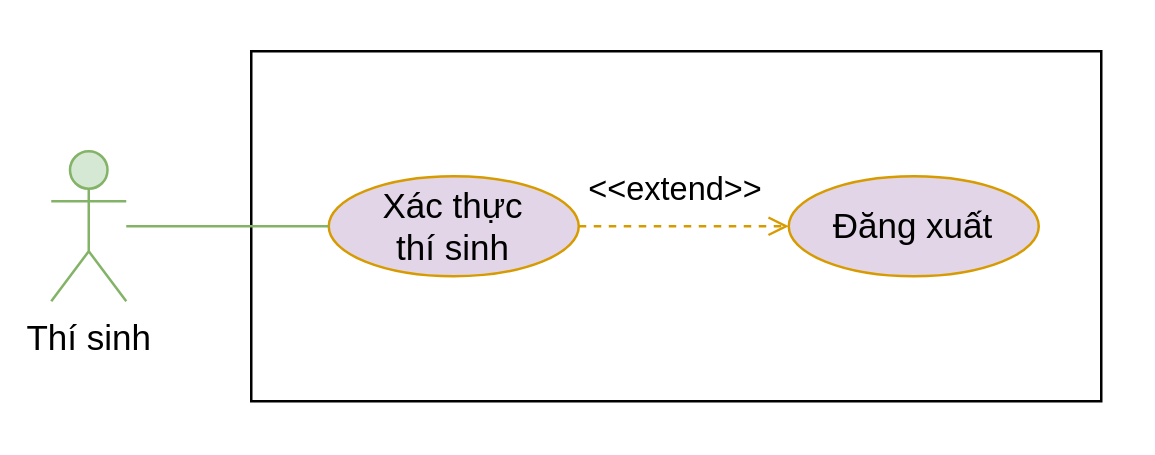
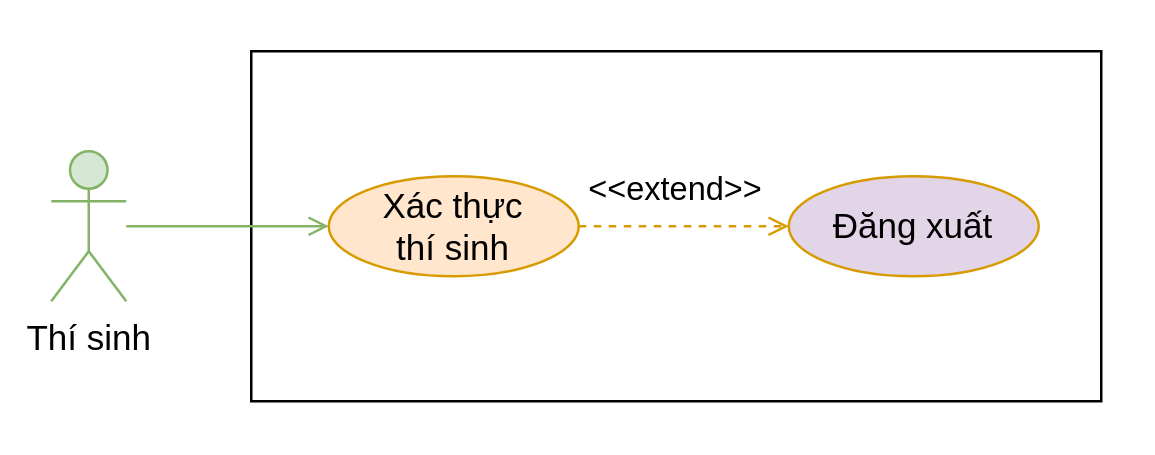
(321, 226) -> (320, 226)
(454, 226) -> (454, 226)
